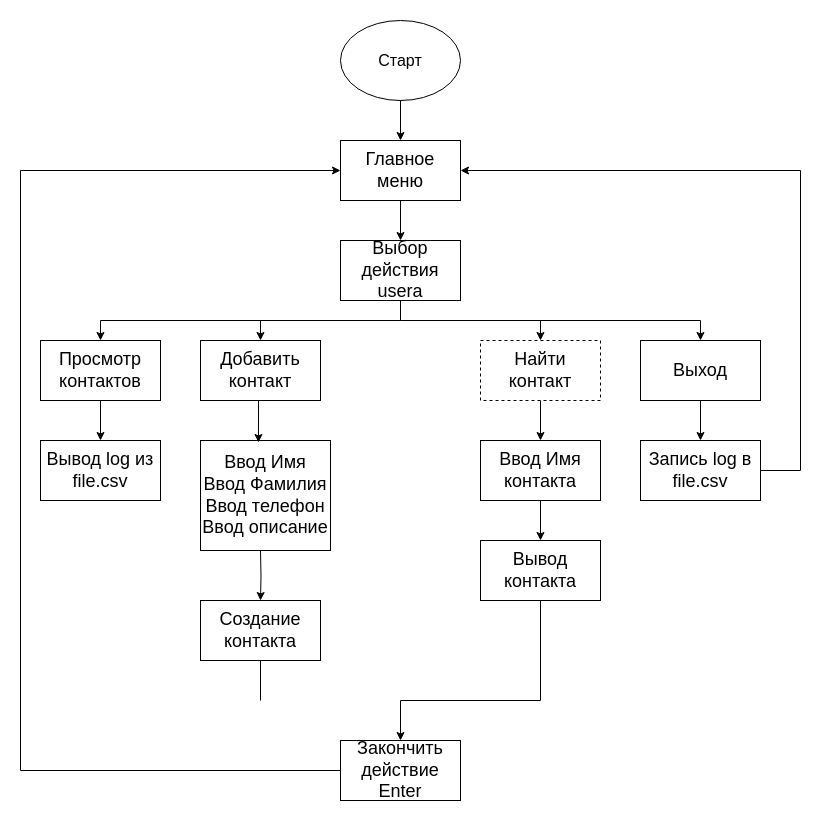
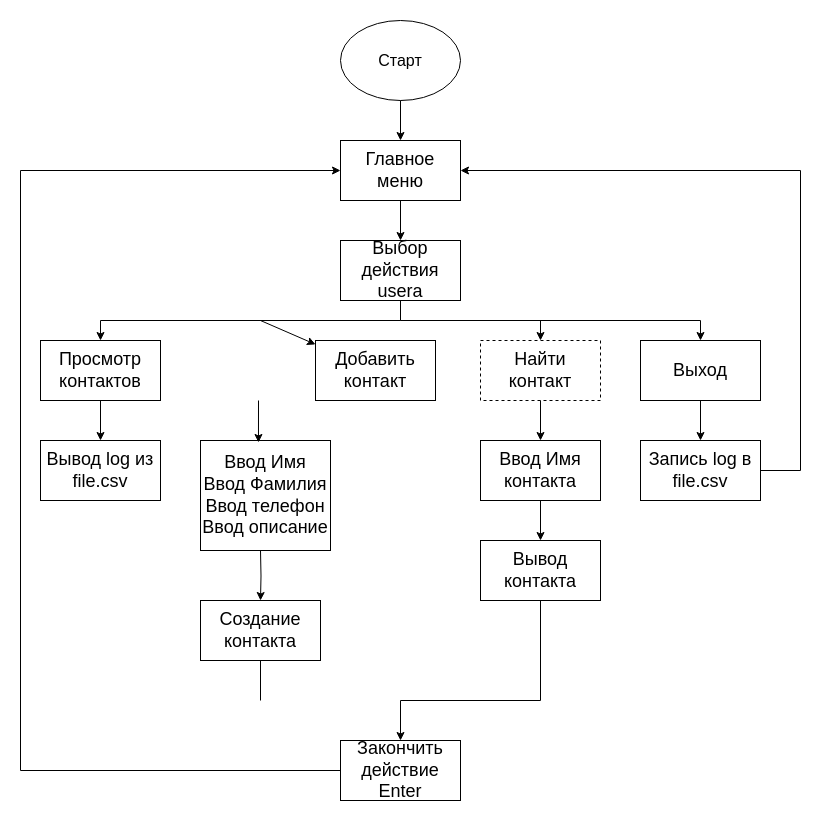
(261, 371) -> (376, 371)
